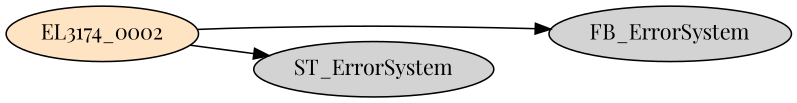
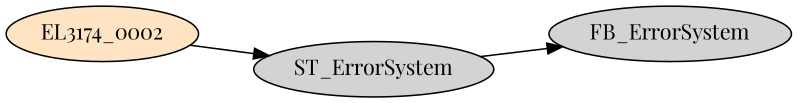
(366, 26) -> (514, 53)
